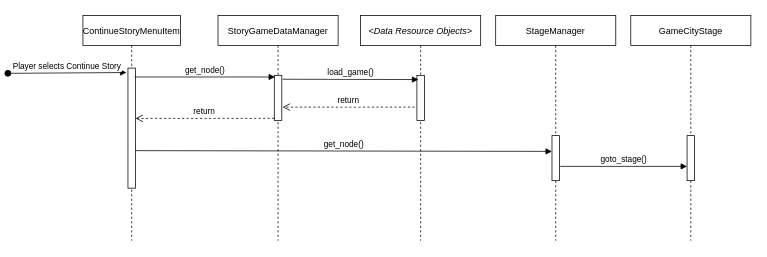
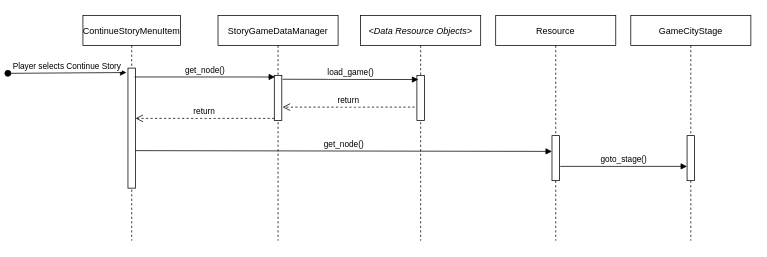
(555, 31) -> (555, 31)
